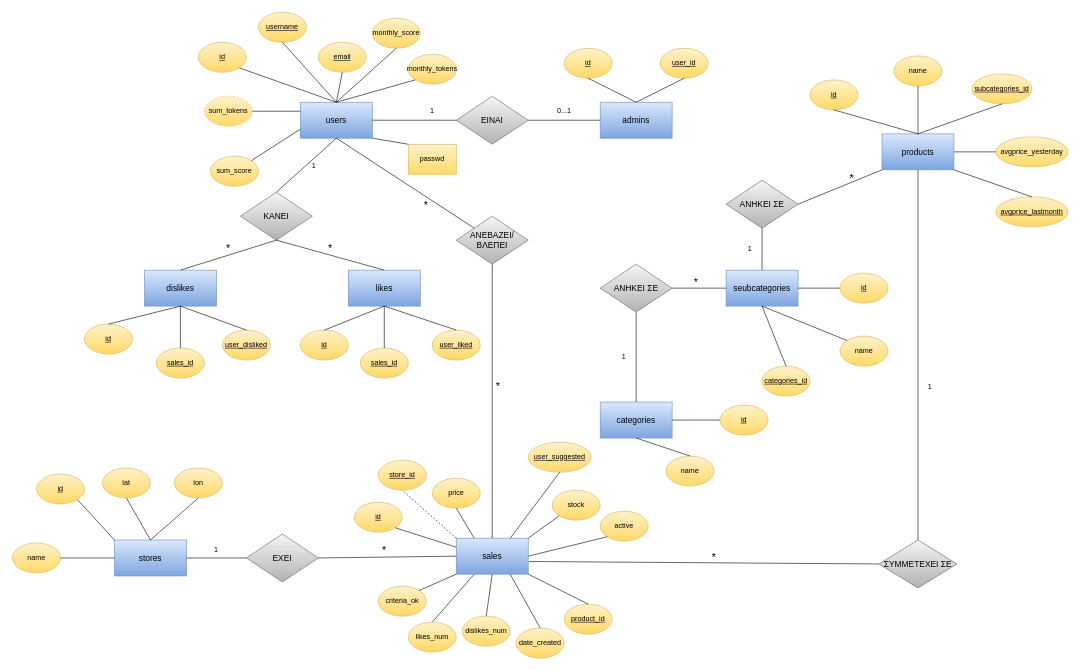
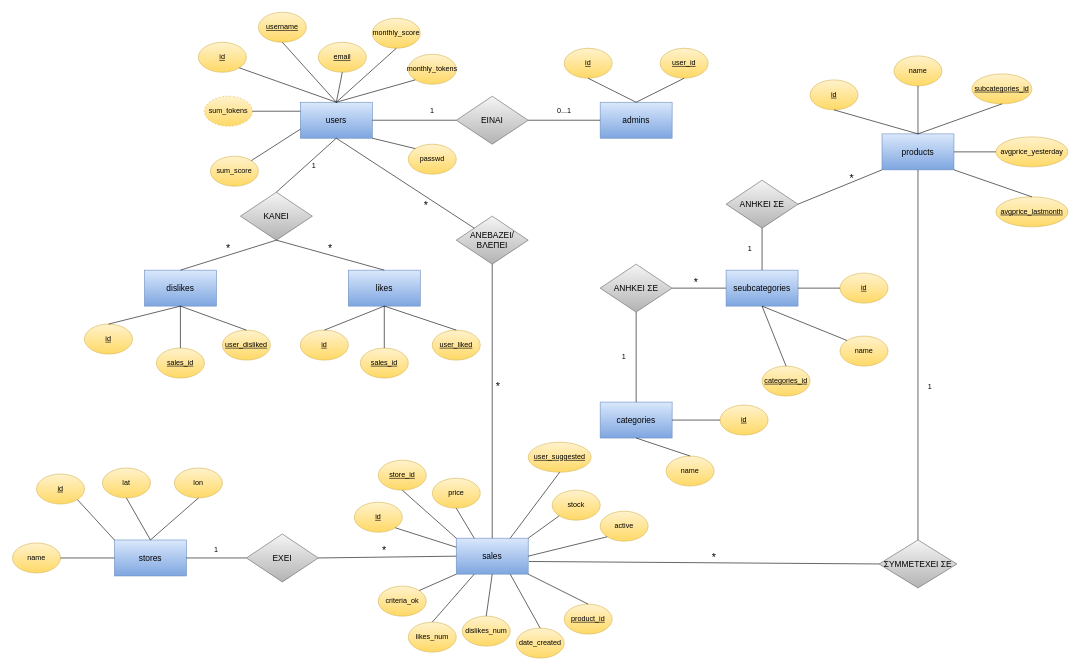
(432, 159) -> (432, 159)
(429, 515) -> (429, 515)
